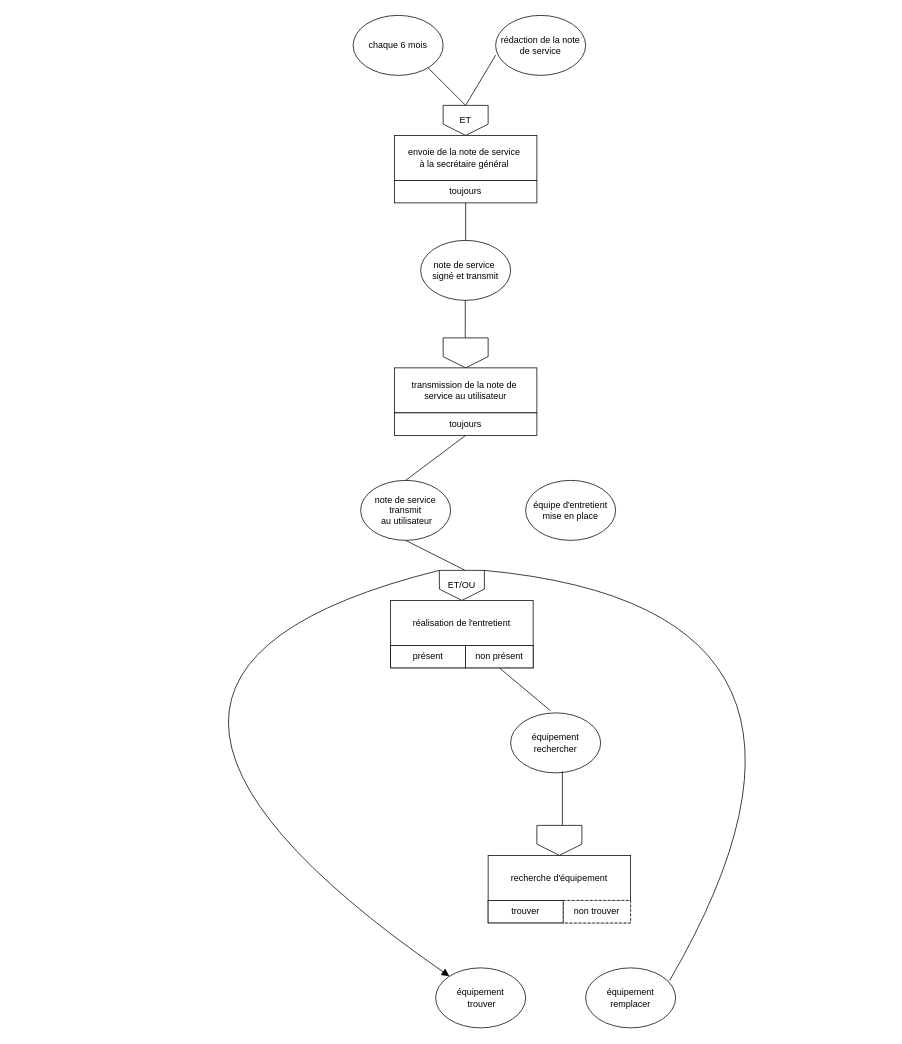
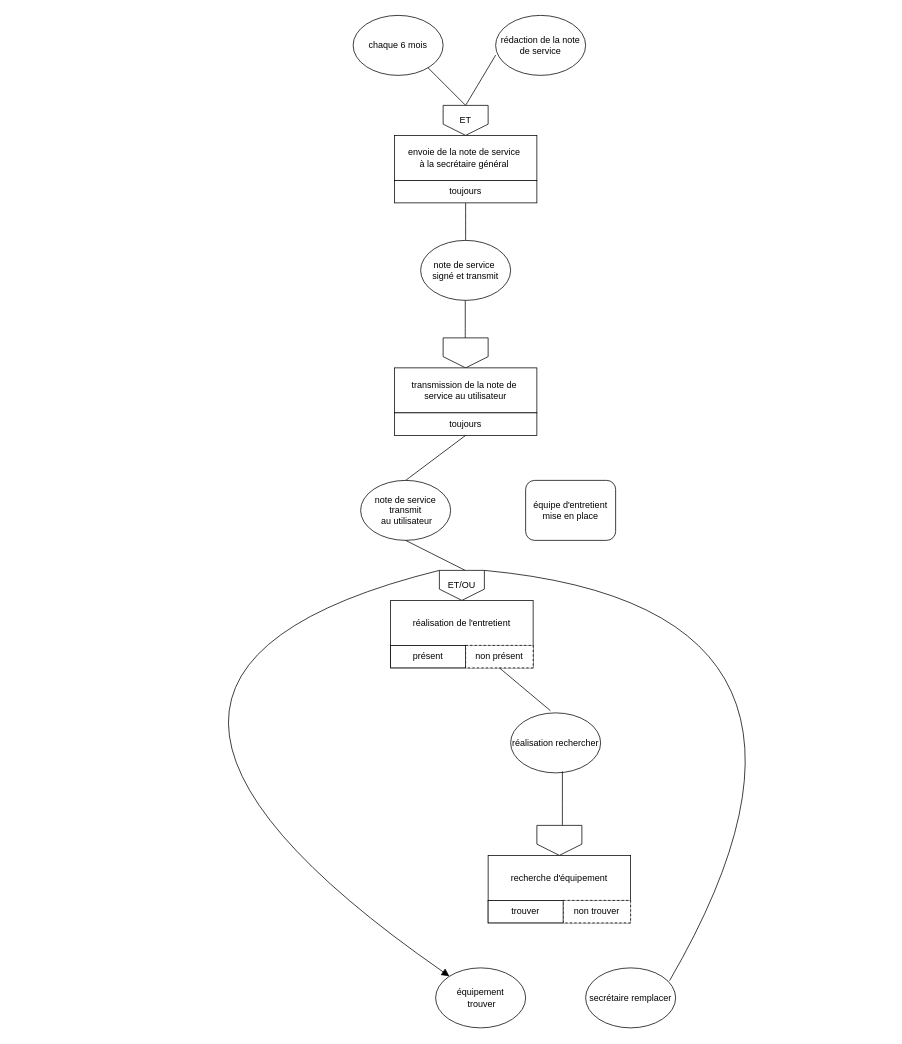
(570, 510) -> (570, 510)
(499, 657) -> (499, 657)
(555, 743) -> (555, 743)
(630, 998) -> (630, 998)
